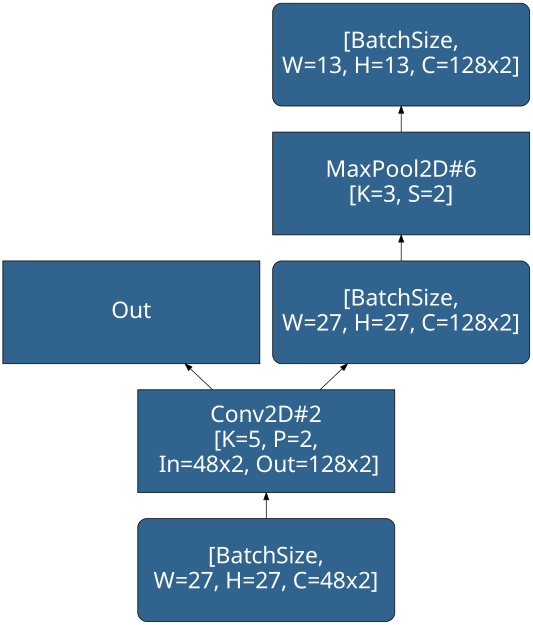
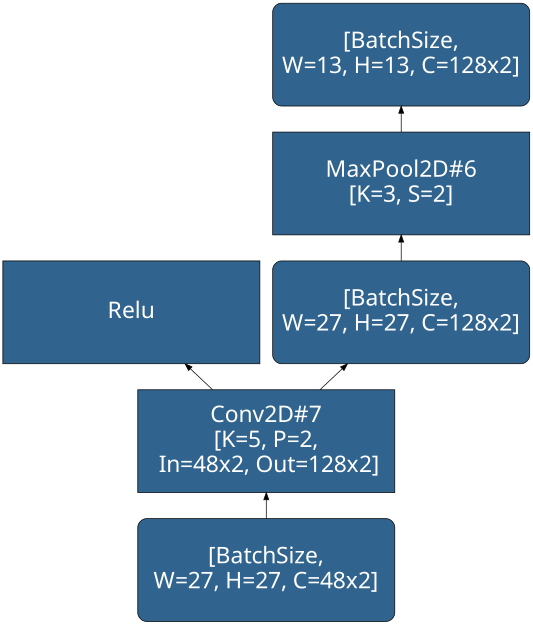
(131, 312) -> (131, 312)
(266, 441) -> (266, 441)
